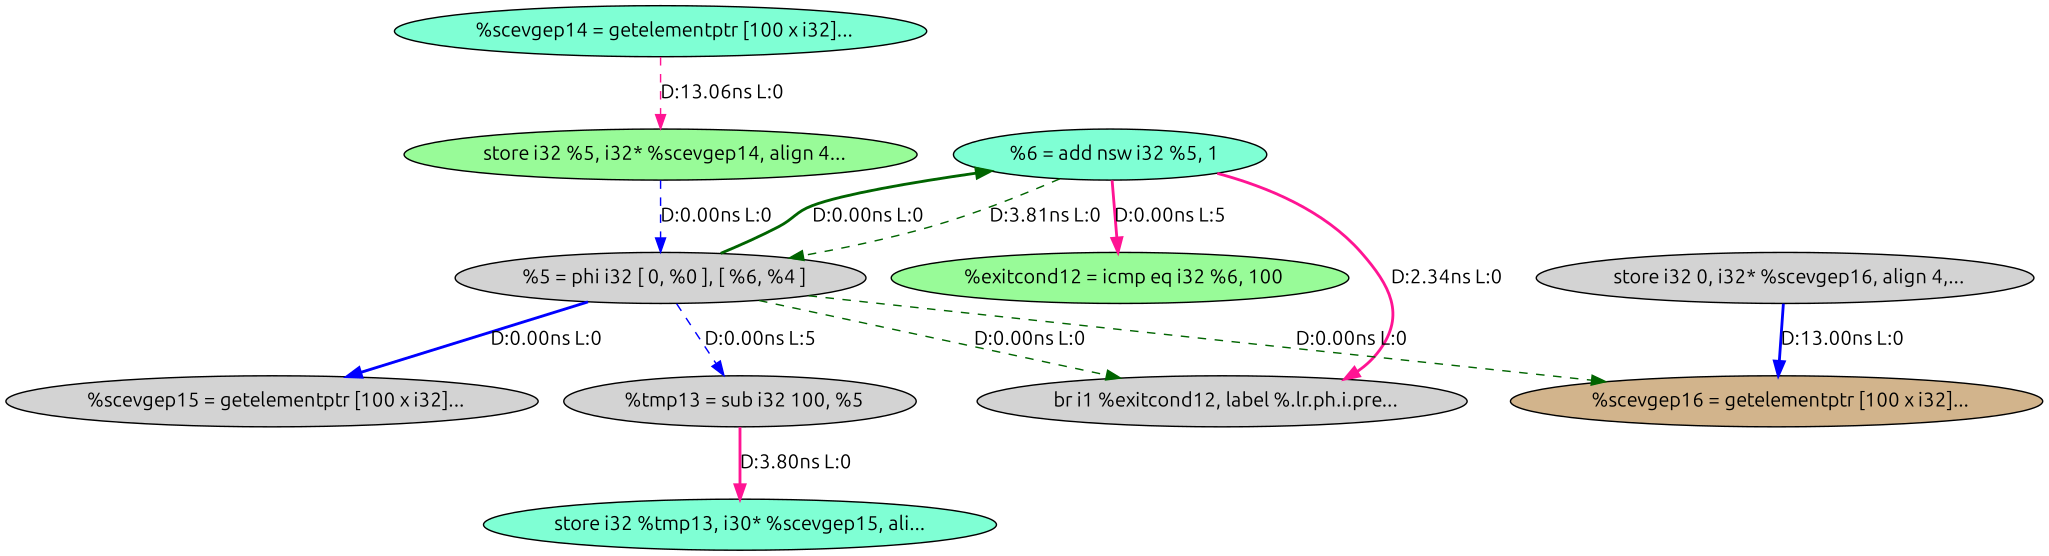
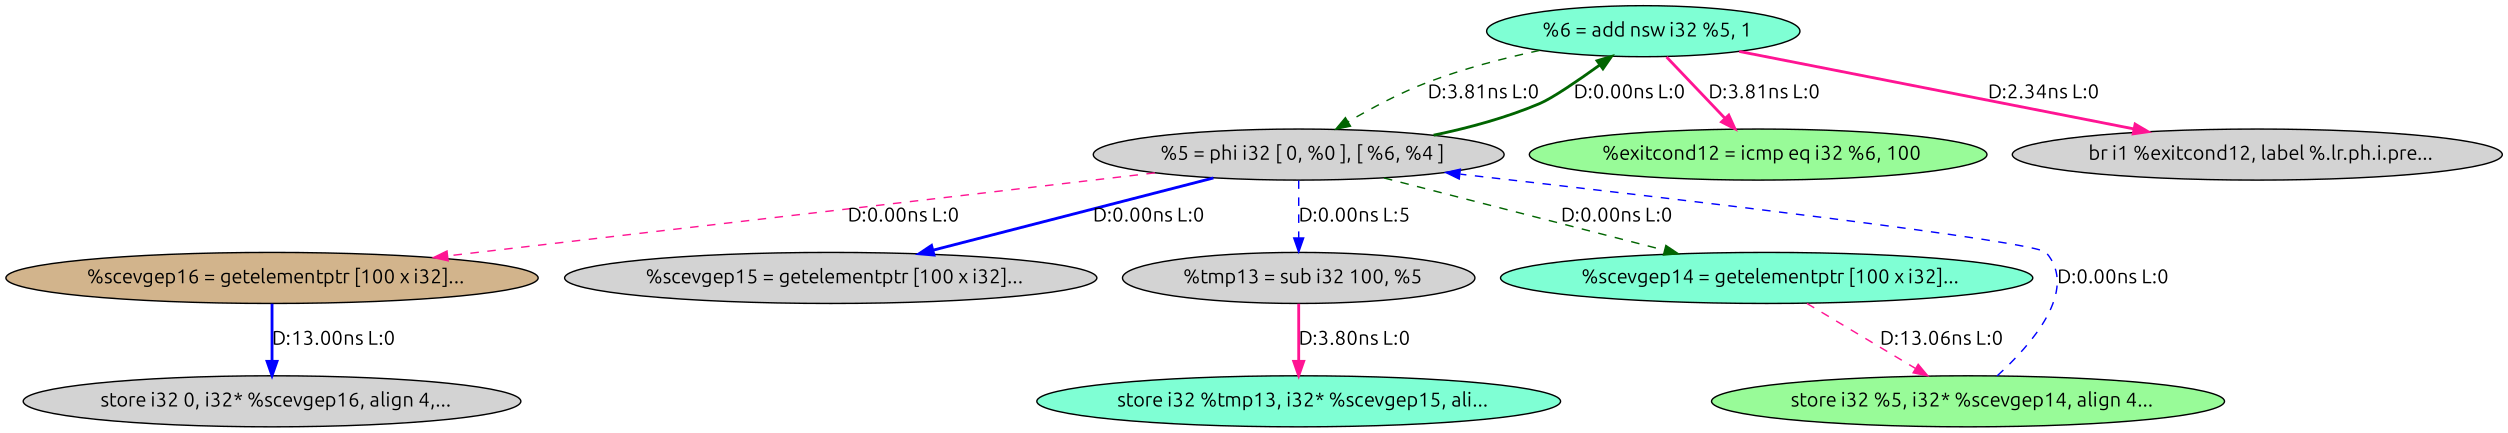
(1170, 216) -> (1764, 93)
(1781, 333) -> (272, 333)
(933, 338) -> (1524, 214)
(1200, 338) -> (801, 214)
(740, 525) -> (1299, 401)
